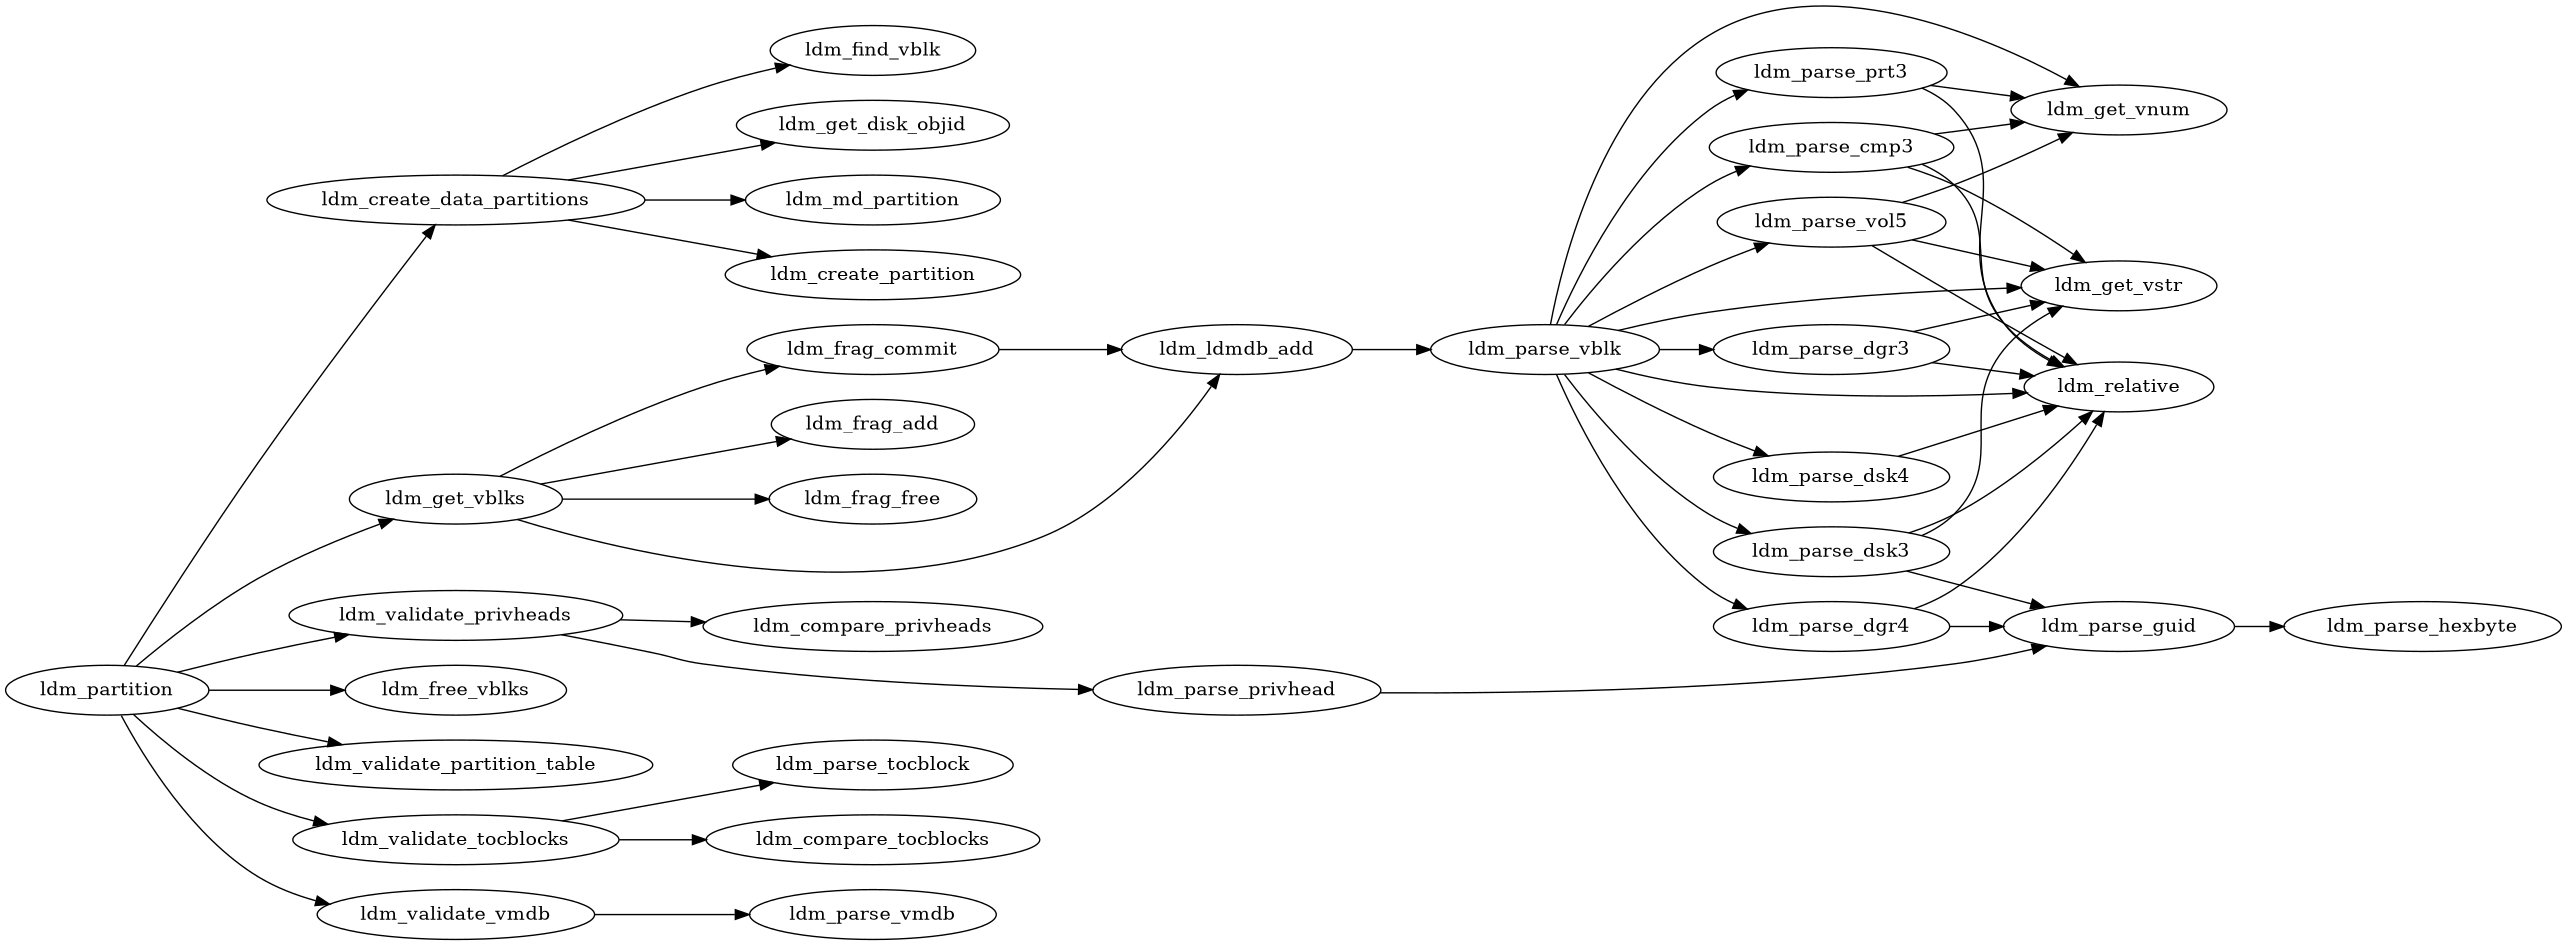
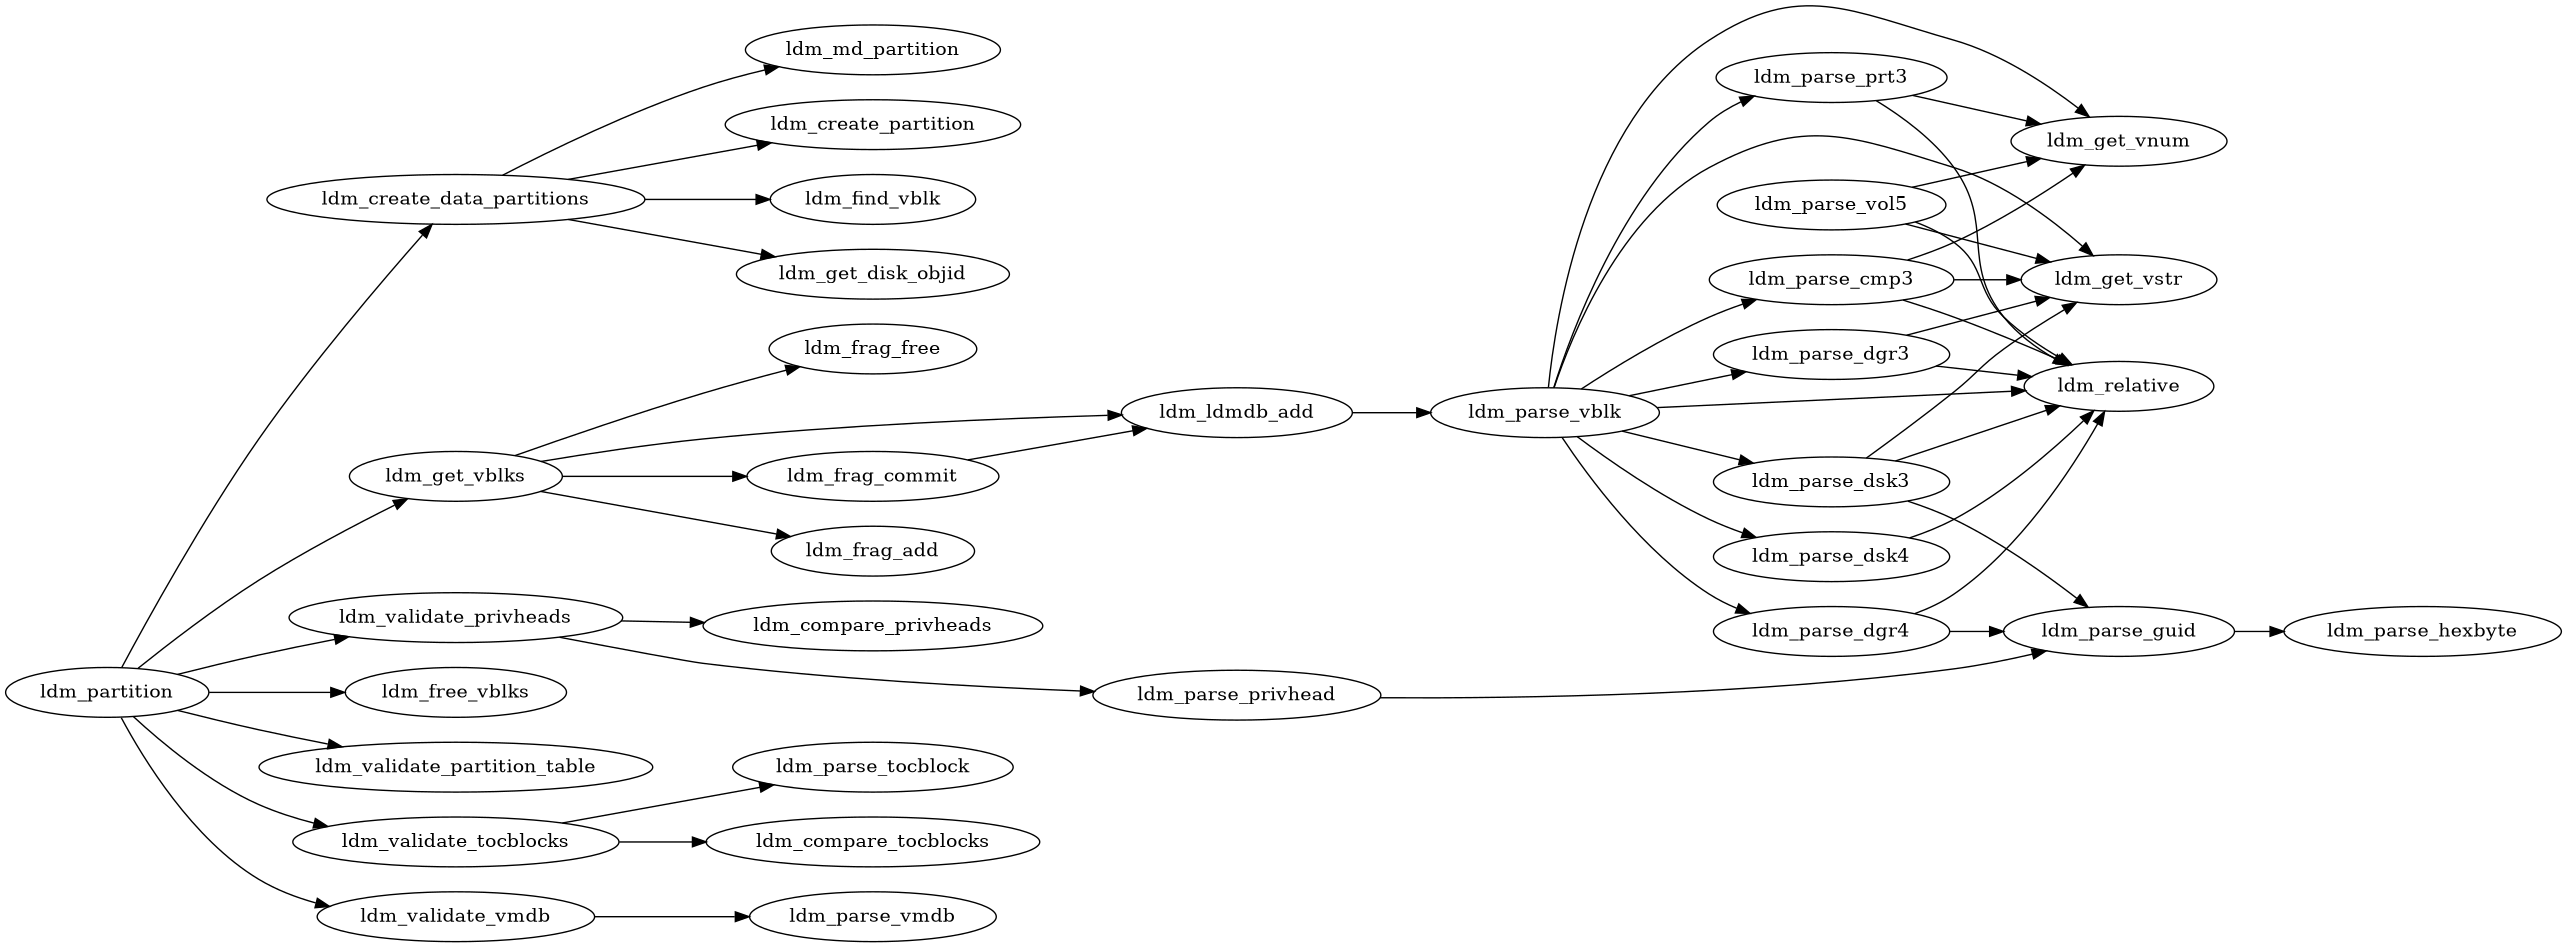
(1671, 284) -> none
